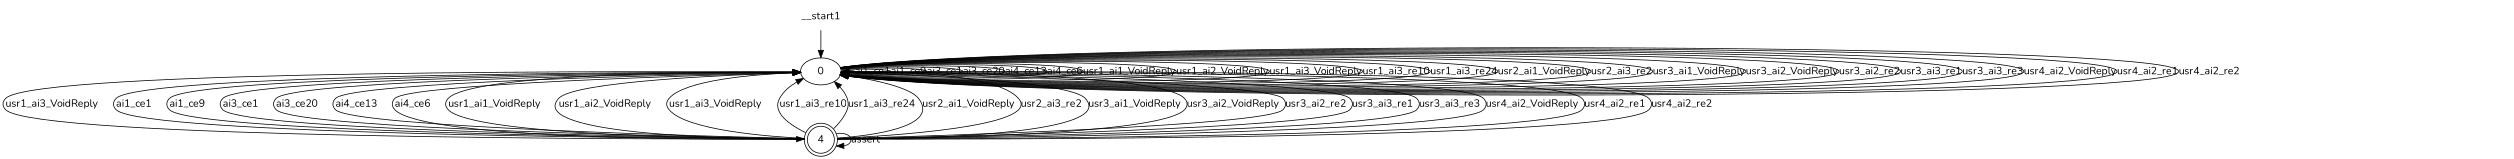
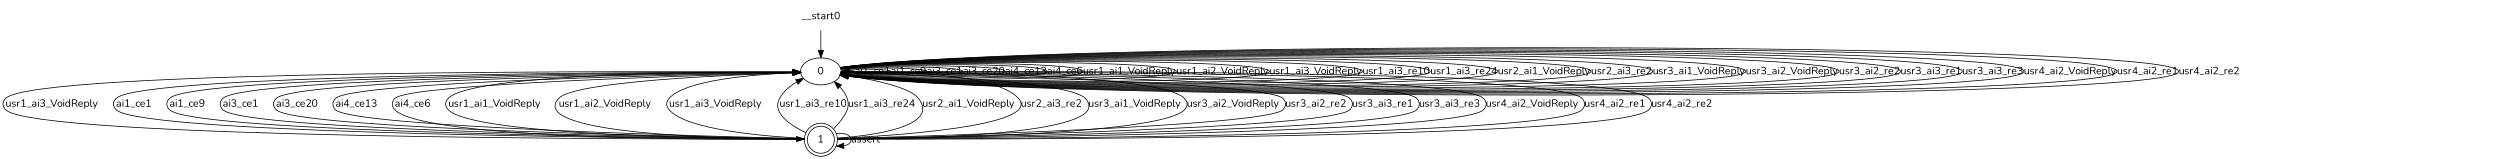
(821, 17) -> (821, 17)
(821, 140) -> (821, 140)
